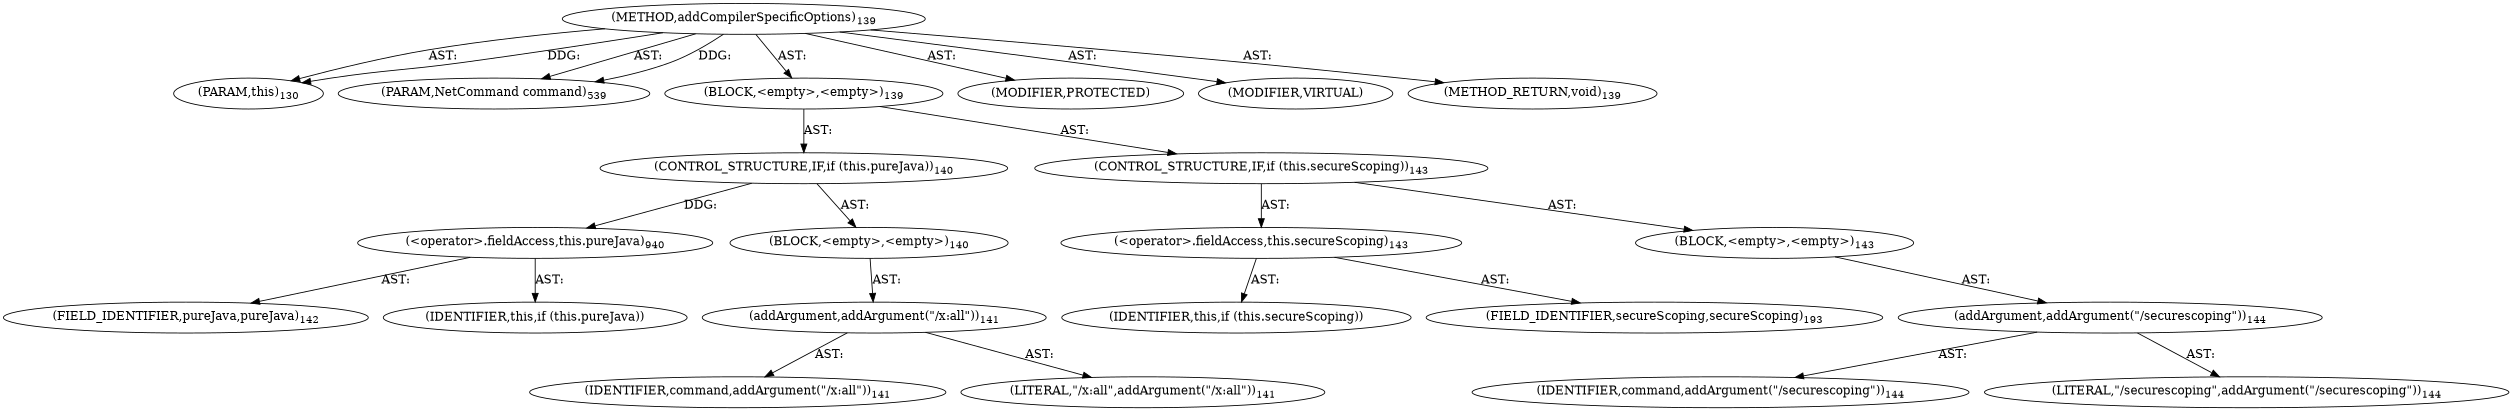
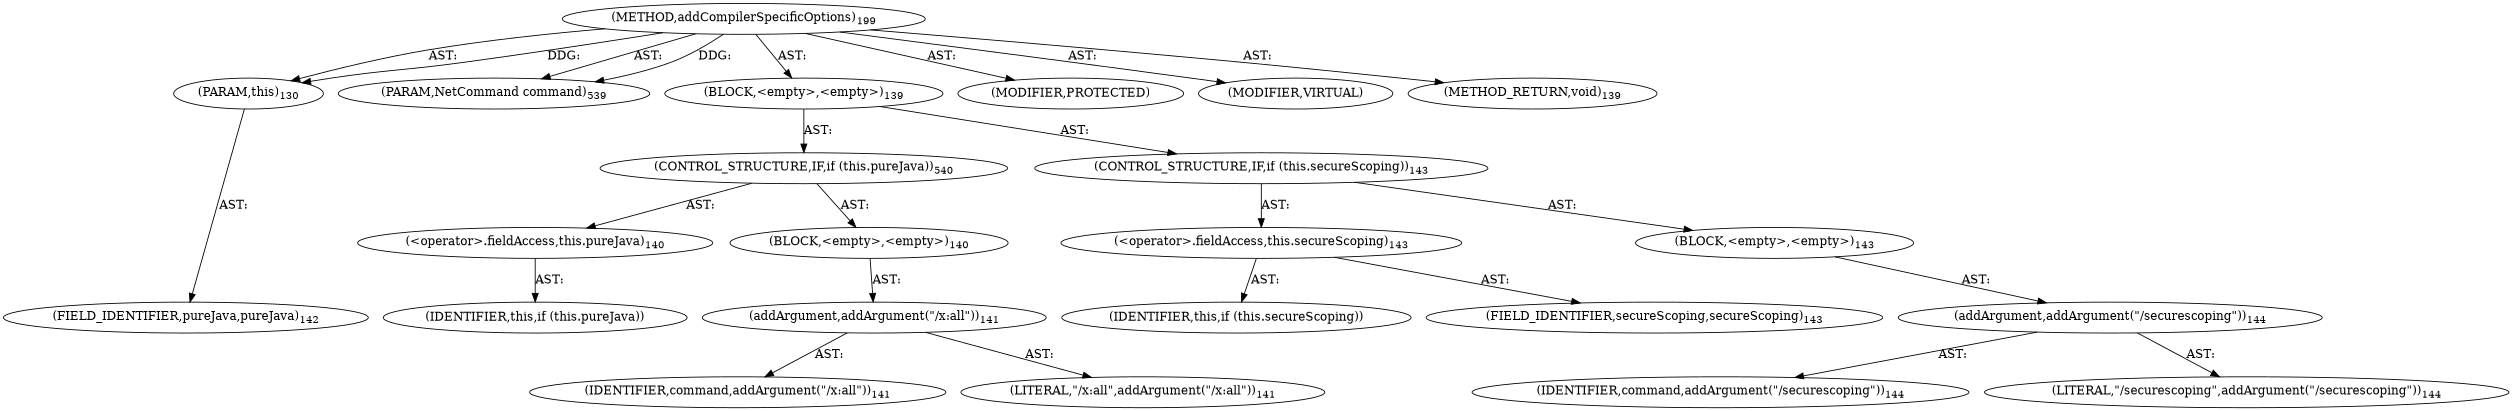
(867, 18) -> (867, 18)
(944, 167) -> (944, 167)
(703, 206) -> (703, 206)
(655, 242) -> (655, 242)
(365, 279) -> (218, 201)
(1813, 316) -> (1813, 316)
